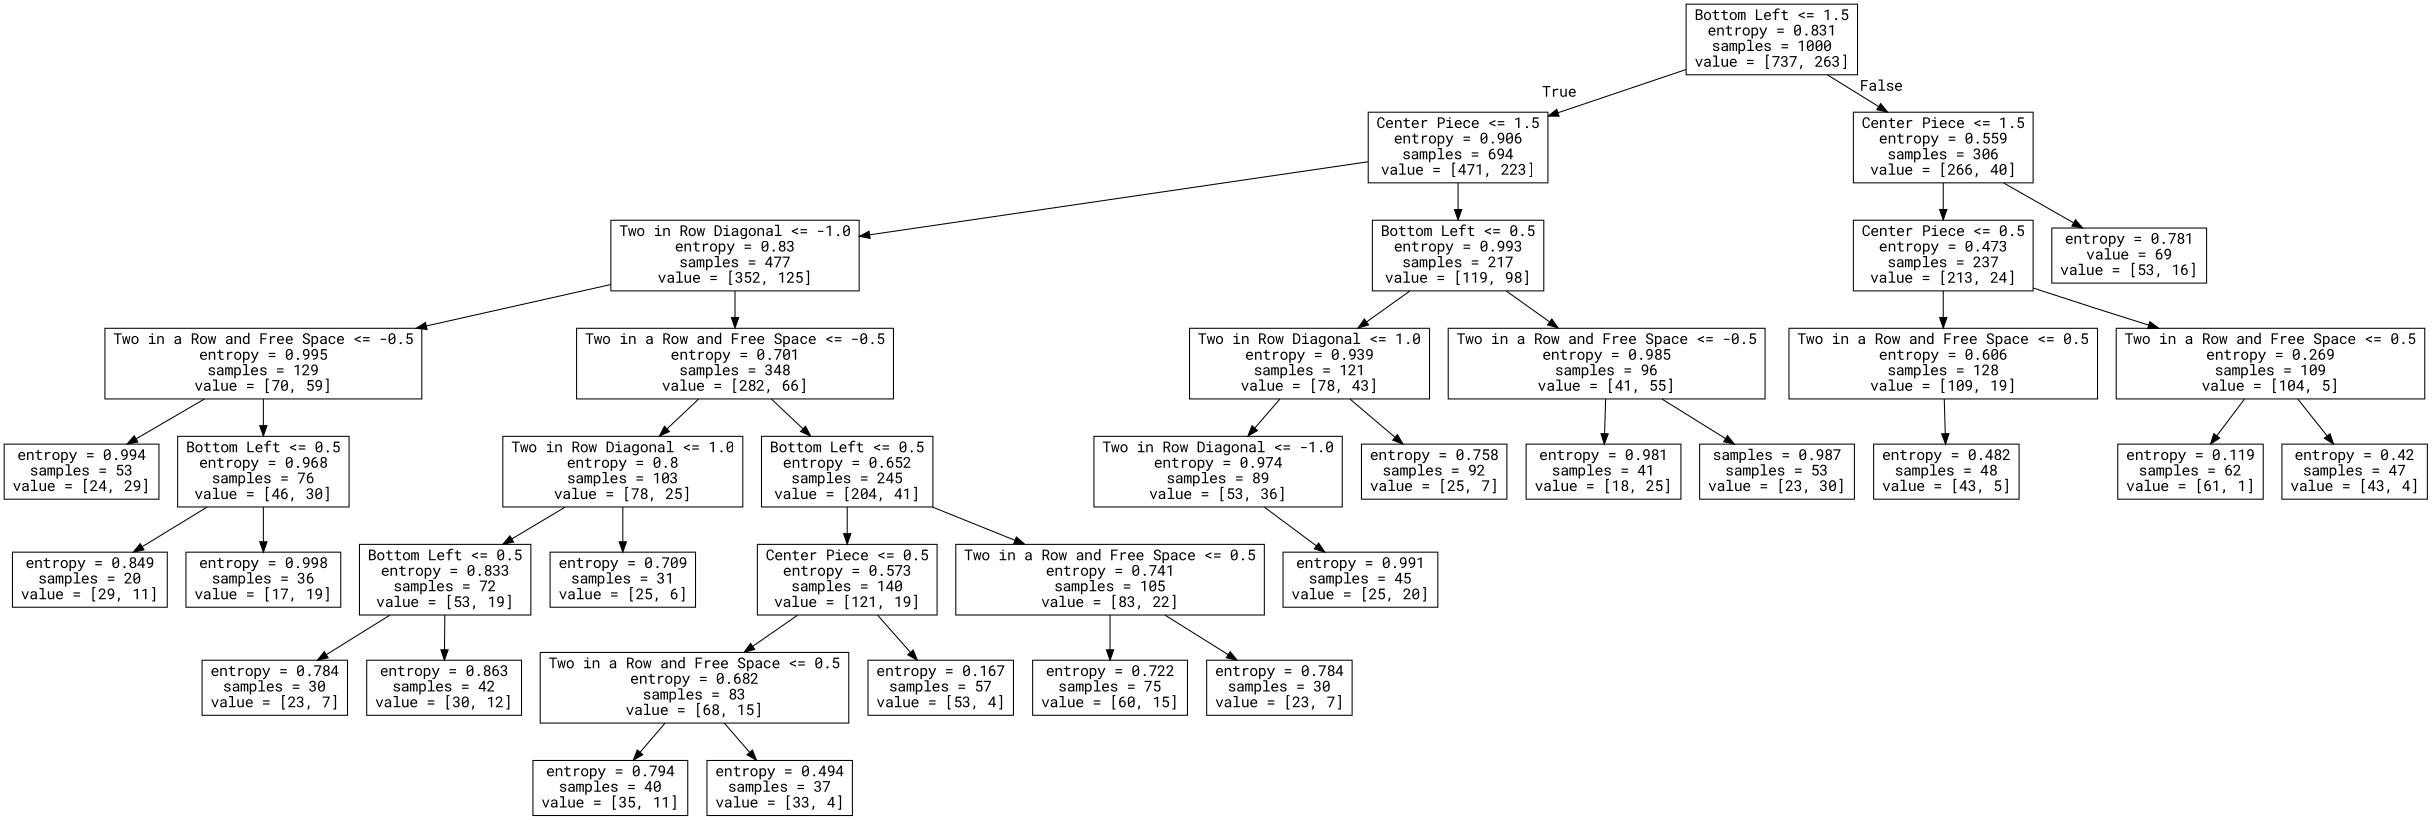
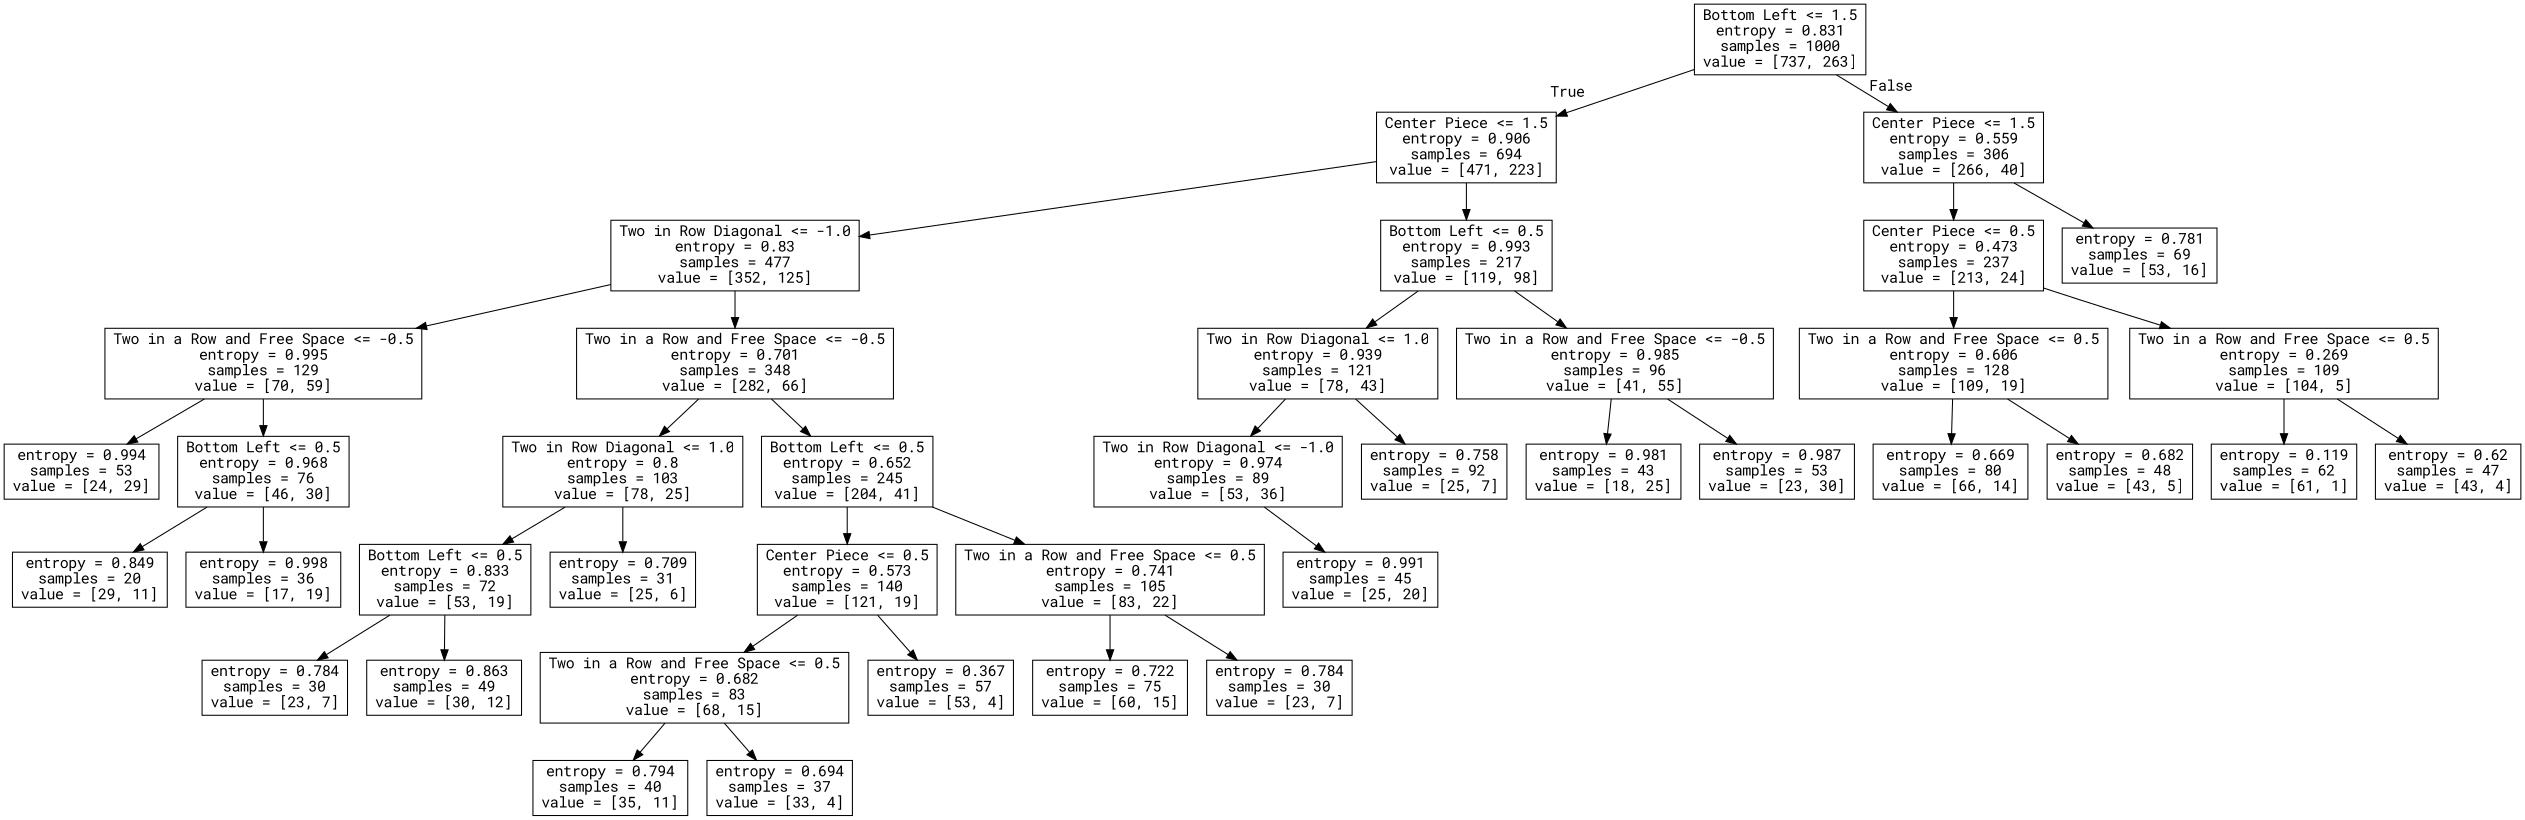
(2129, 256) -> (2140, 256)
(1604, 472) -> (1604, 472)
(1777, 472) -> (1777, 472)
(1946, 472) -> (2120, 472)
none -> (1951, 472)
(2355, 472) -> (2448, 472)
(444, 688) -> (444, 688)
(941, 688) -> (941, 688)
(780, 788) -> (780, 788)
